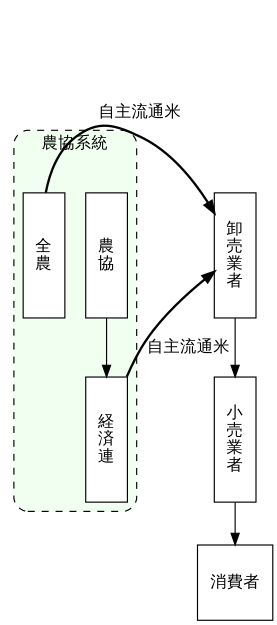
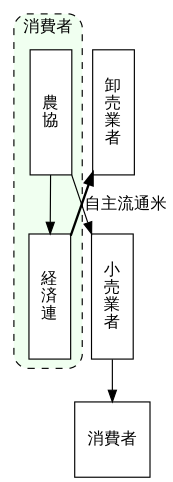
(75, 144) -> (48, 27)
(44, 255) -> none
(235, 342) -> (80, 199)
